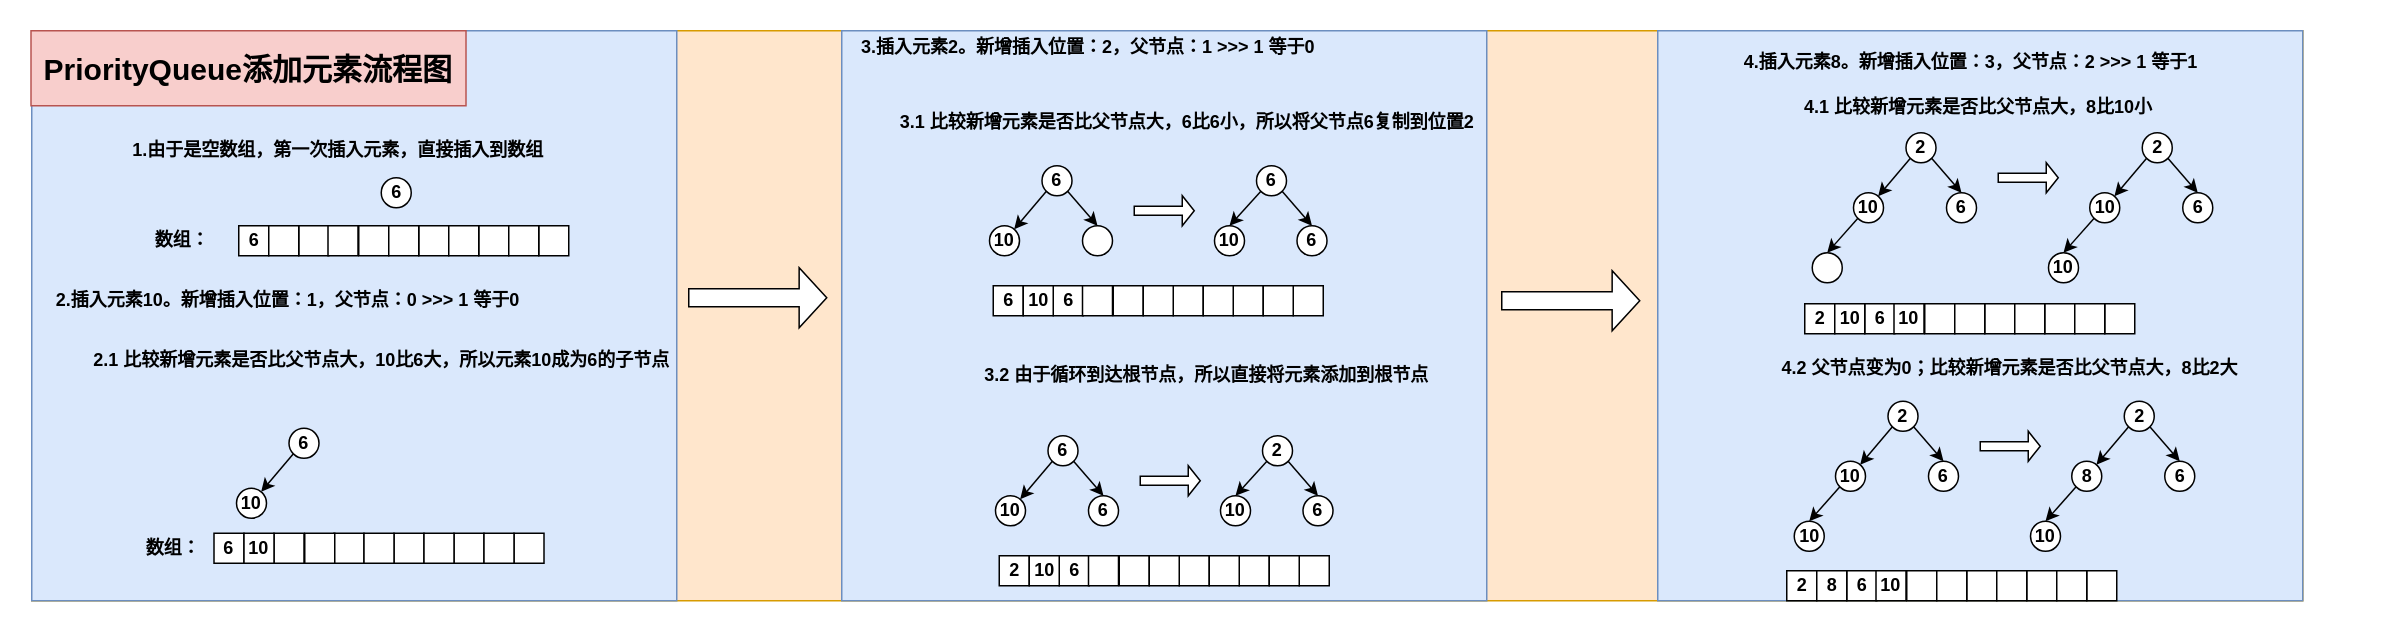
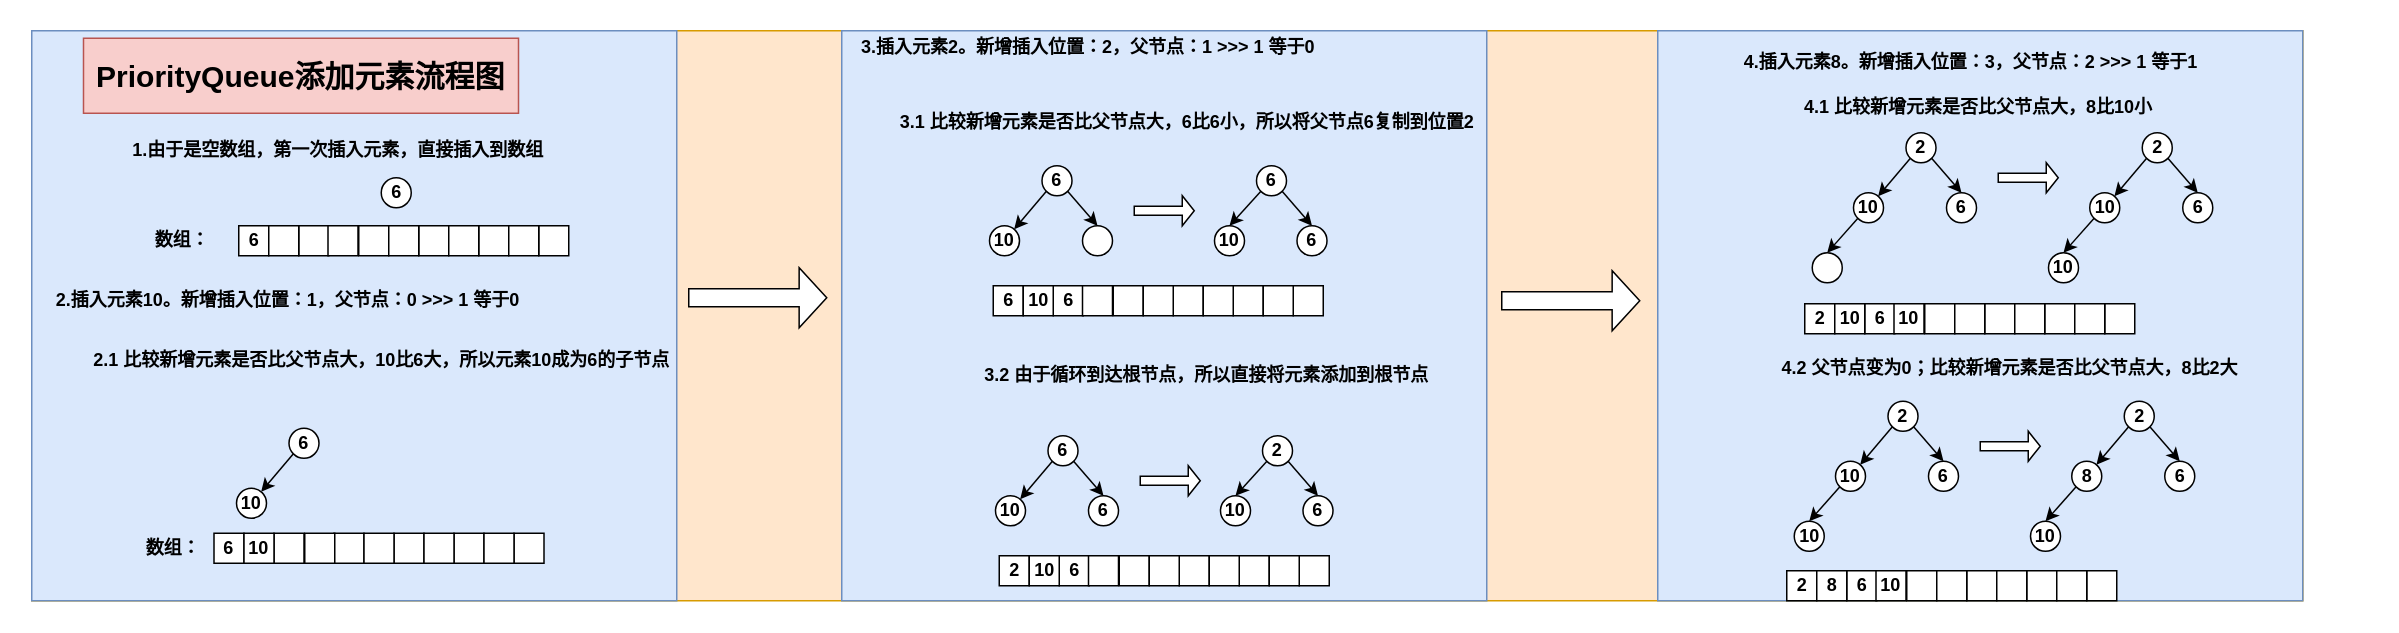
(248, 68) -> (301, 76)
